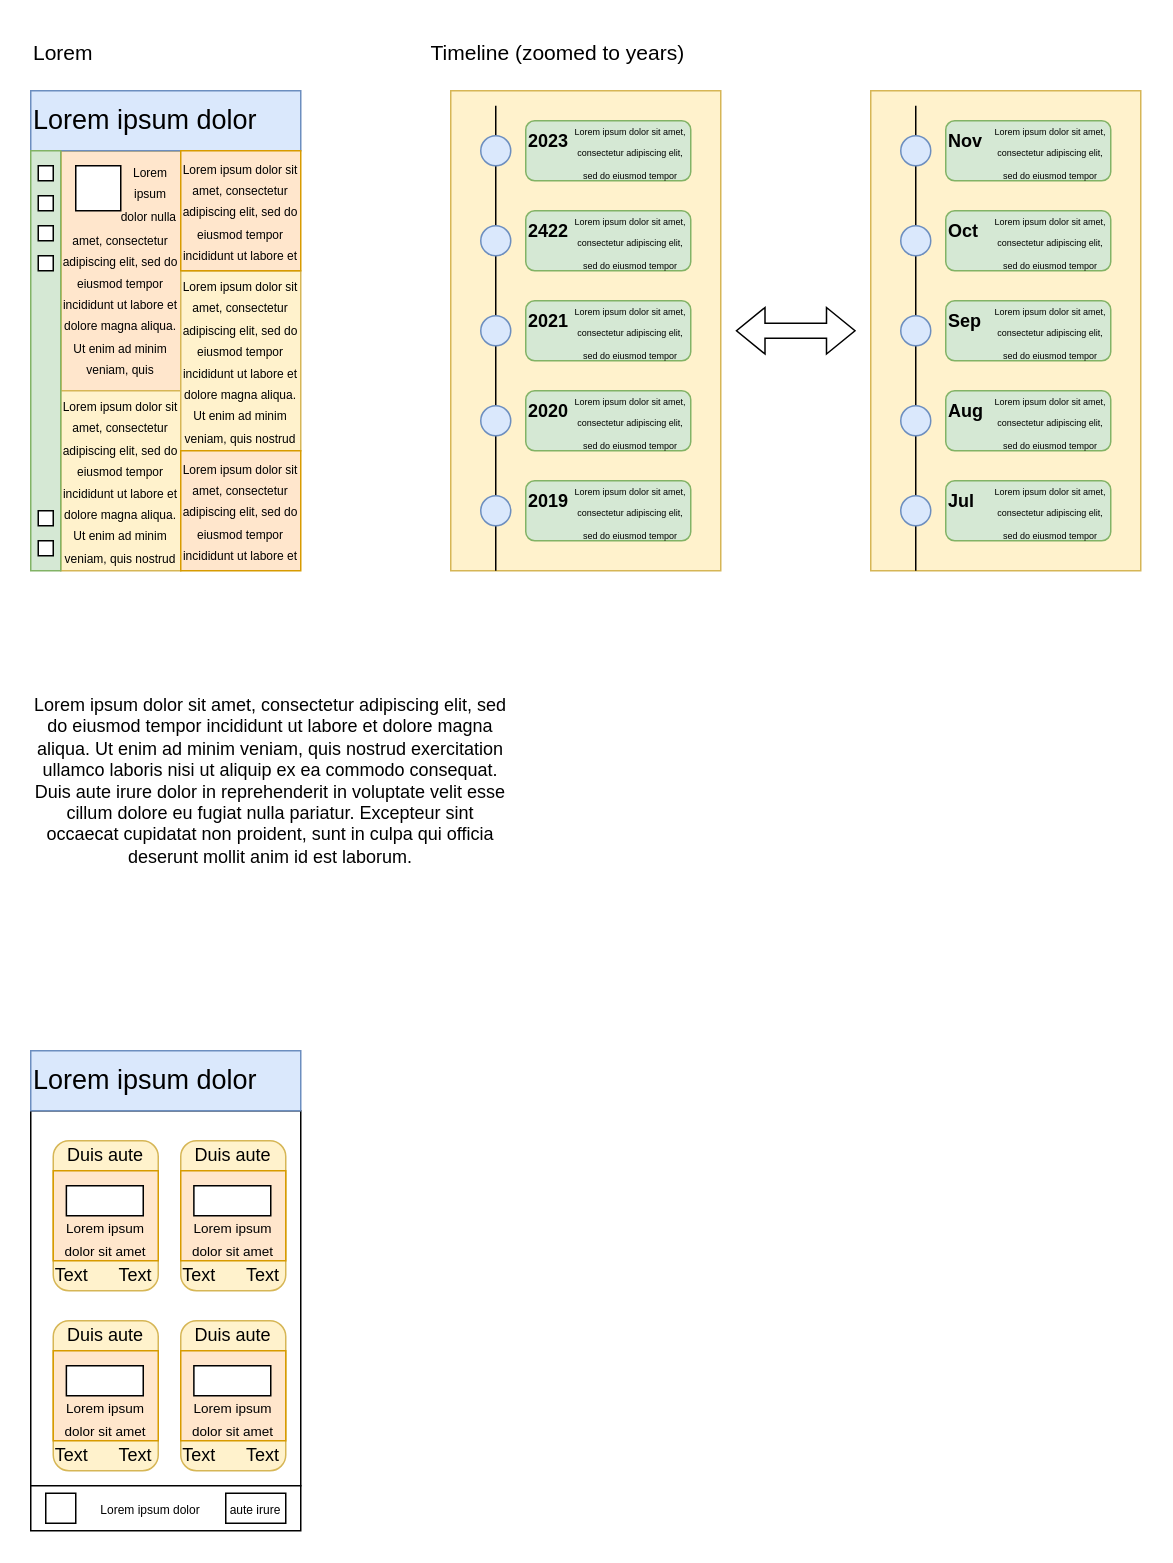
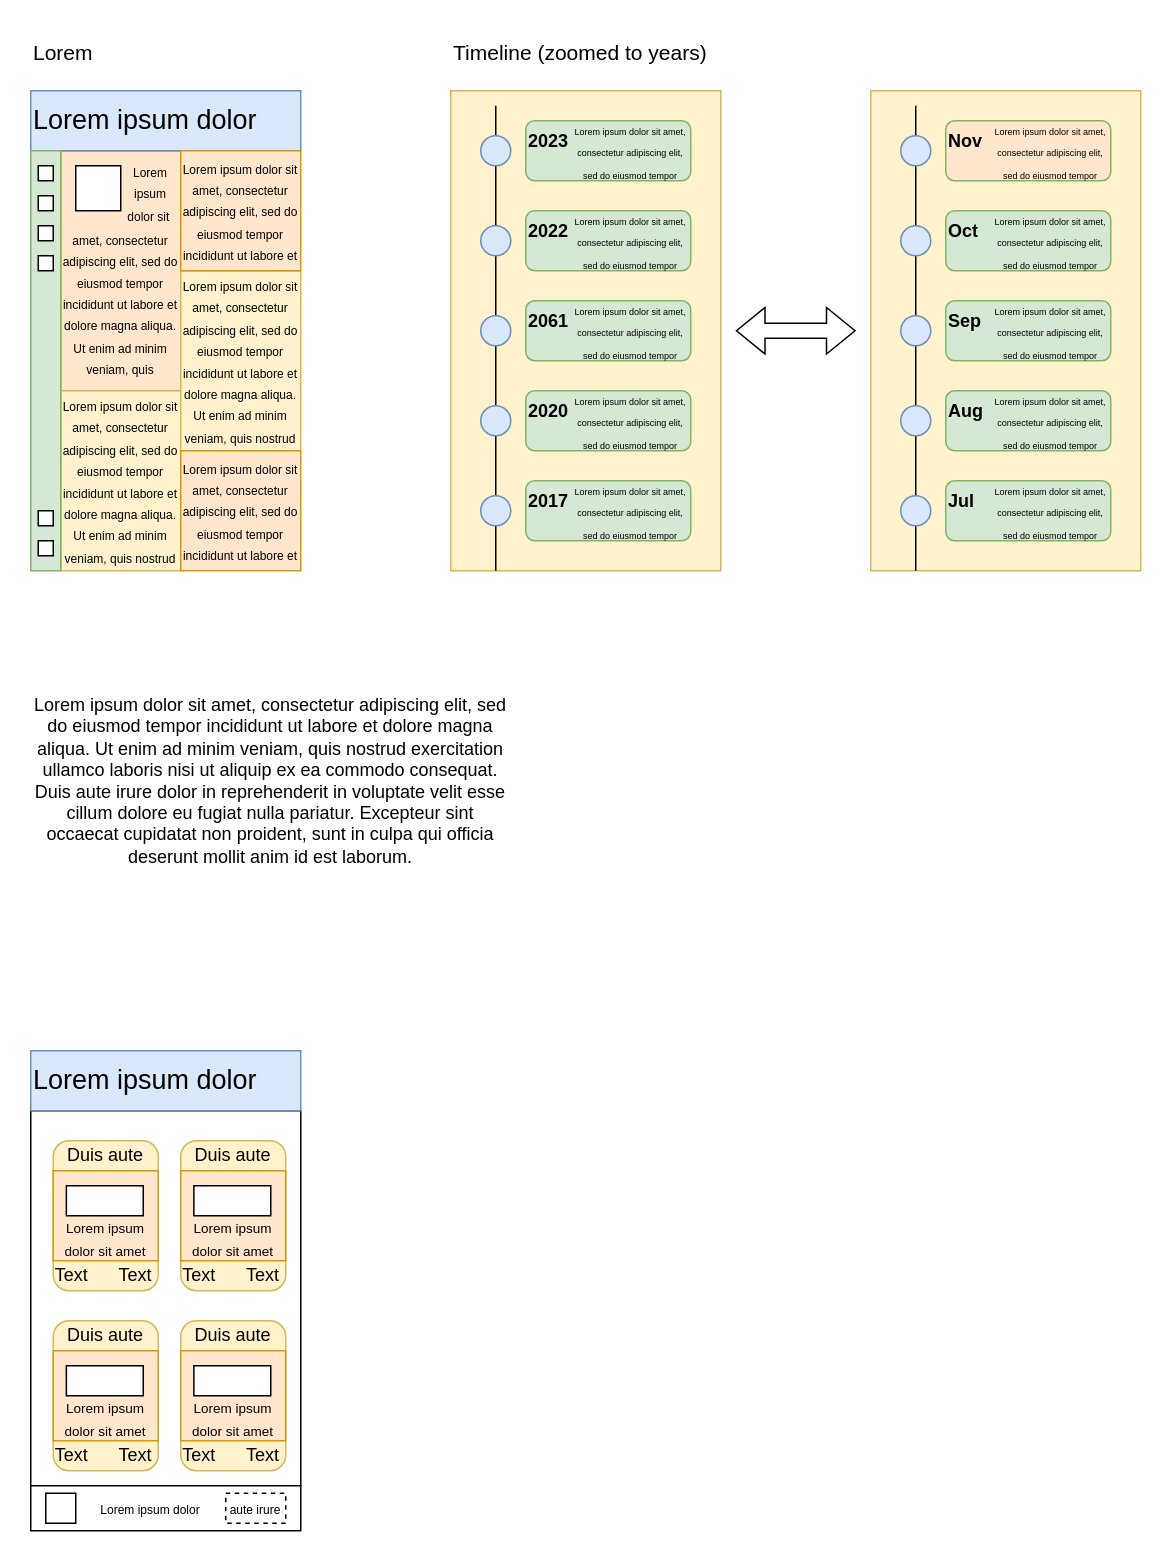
(563, 53) -> (586, 53)
(1028, 151) -> (1028, 151)
(151, 204) -> (151, 194)
(549, 232) -> (549, 232)
(549, 322) -> (549, 322)
(549, 502) -> (549, 502)
(256, 1508) -> (256, 1508)
